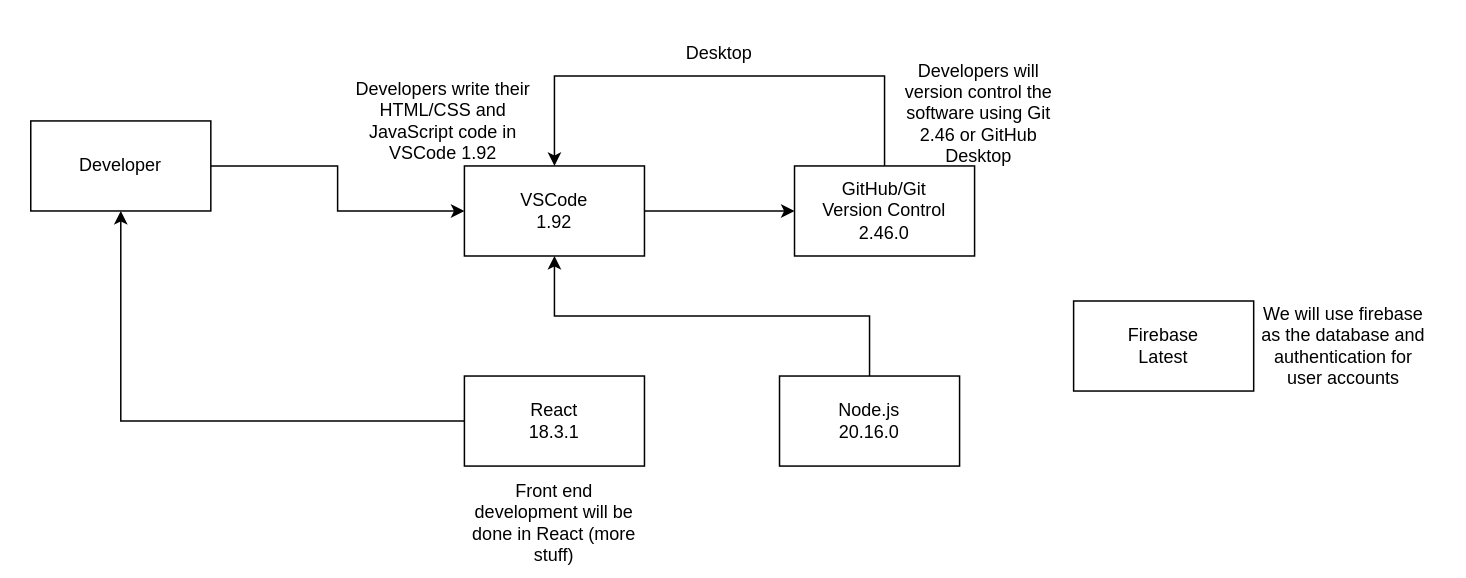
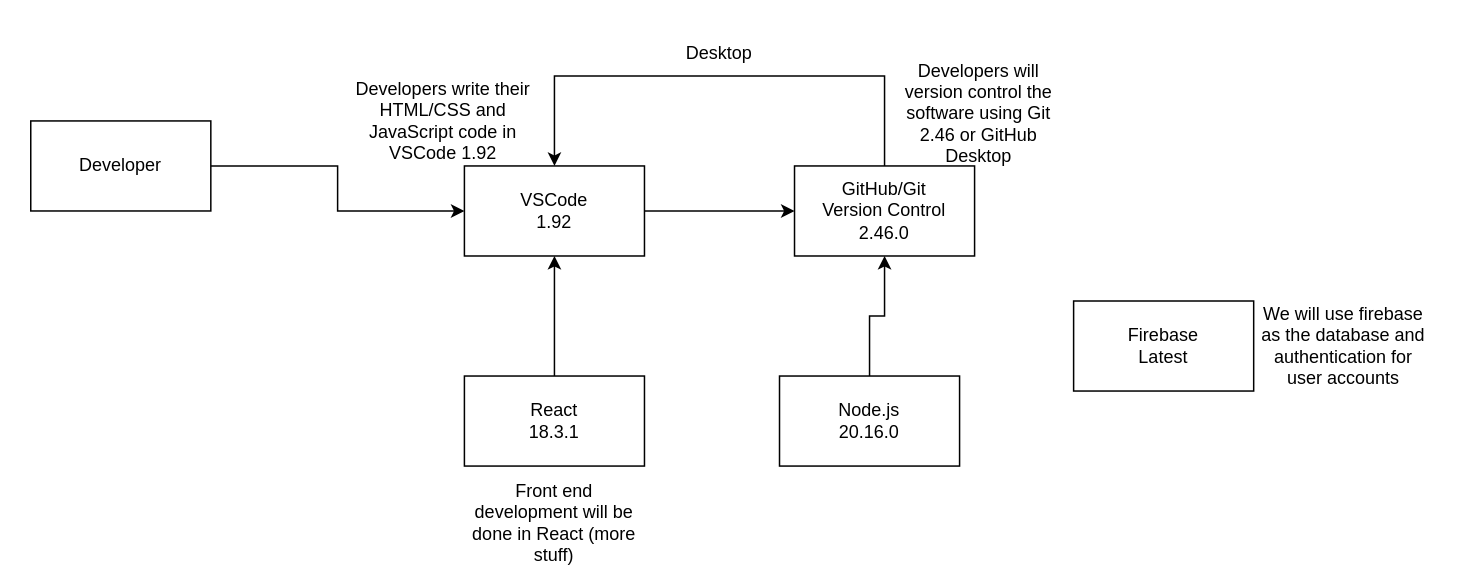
(714, 316) -> (884, 300)
(193, 421) -> (554, 347)
